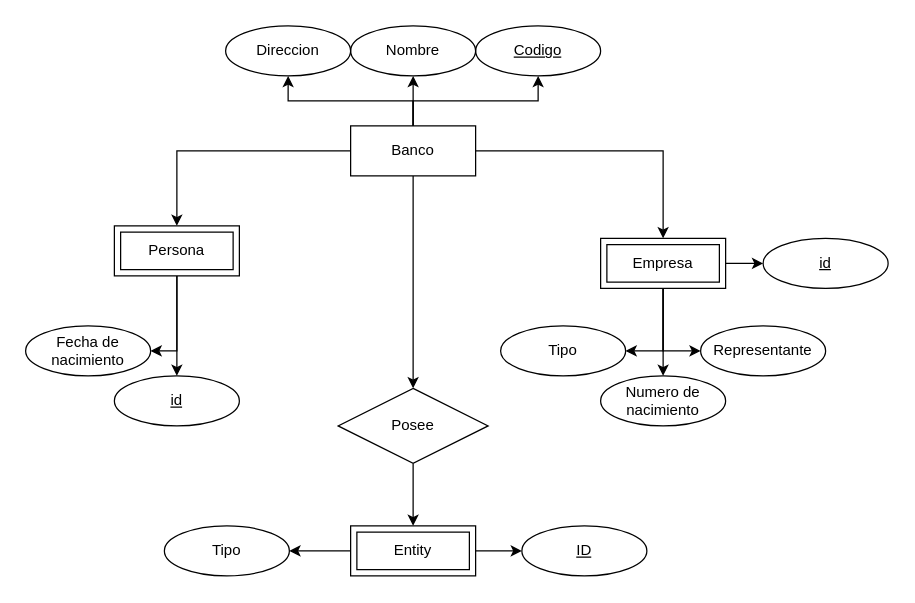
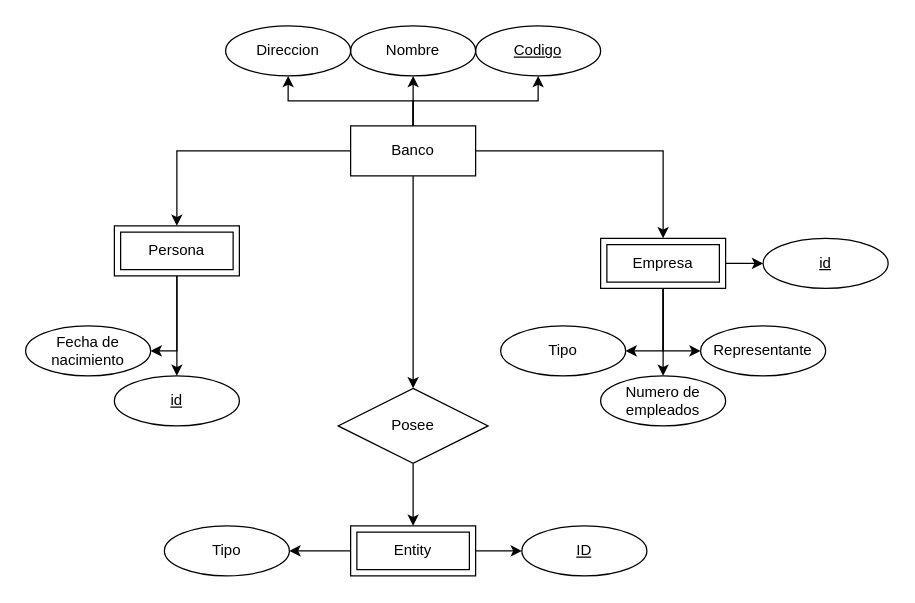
(663, 401) -> (663, 401)
